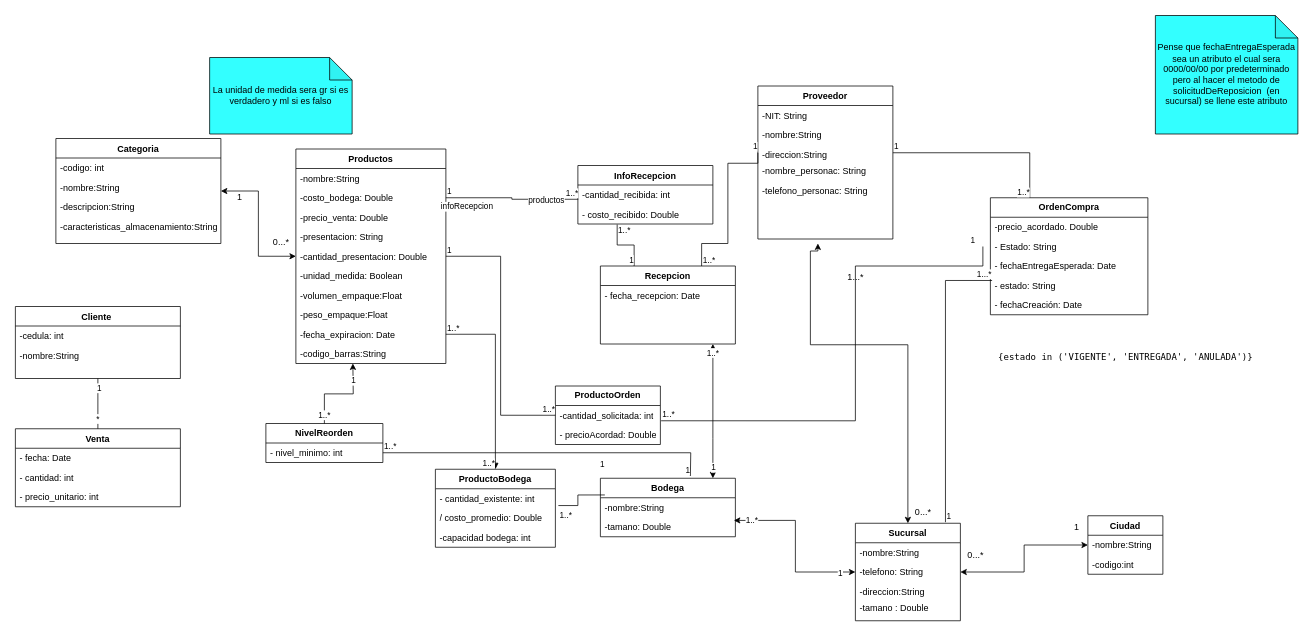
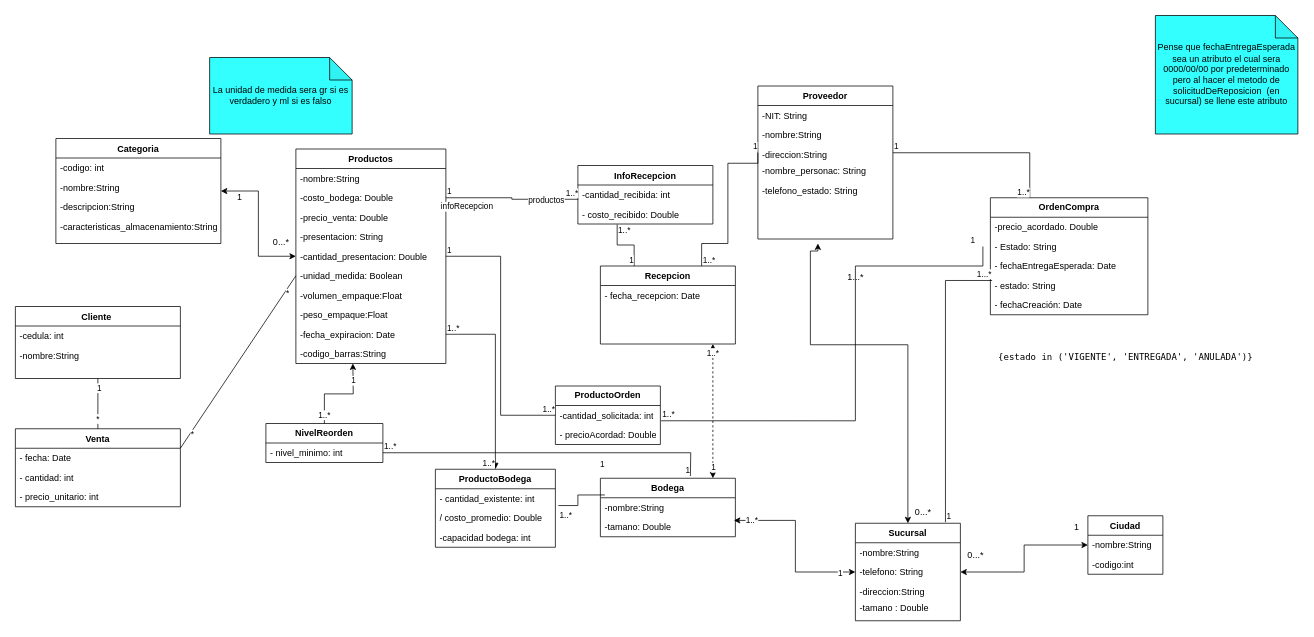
(823, 191) -> (818, 191)
none -> (237, 364)
(713, 409) -> (713, 409)
